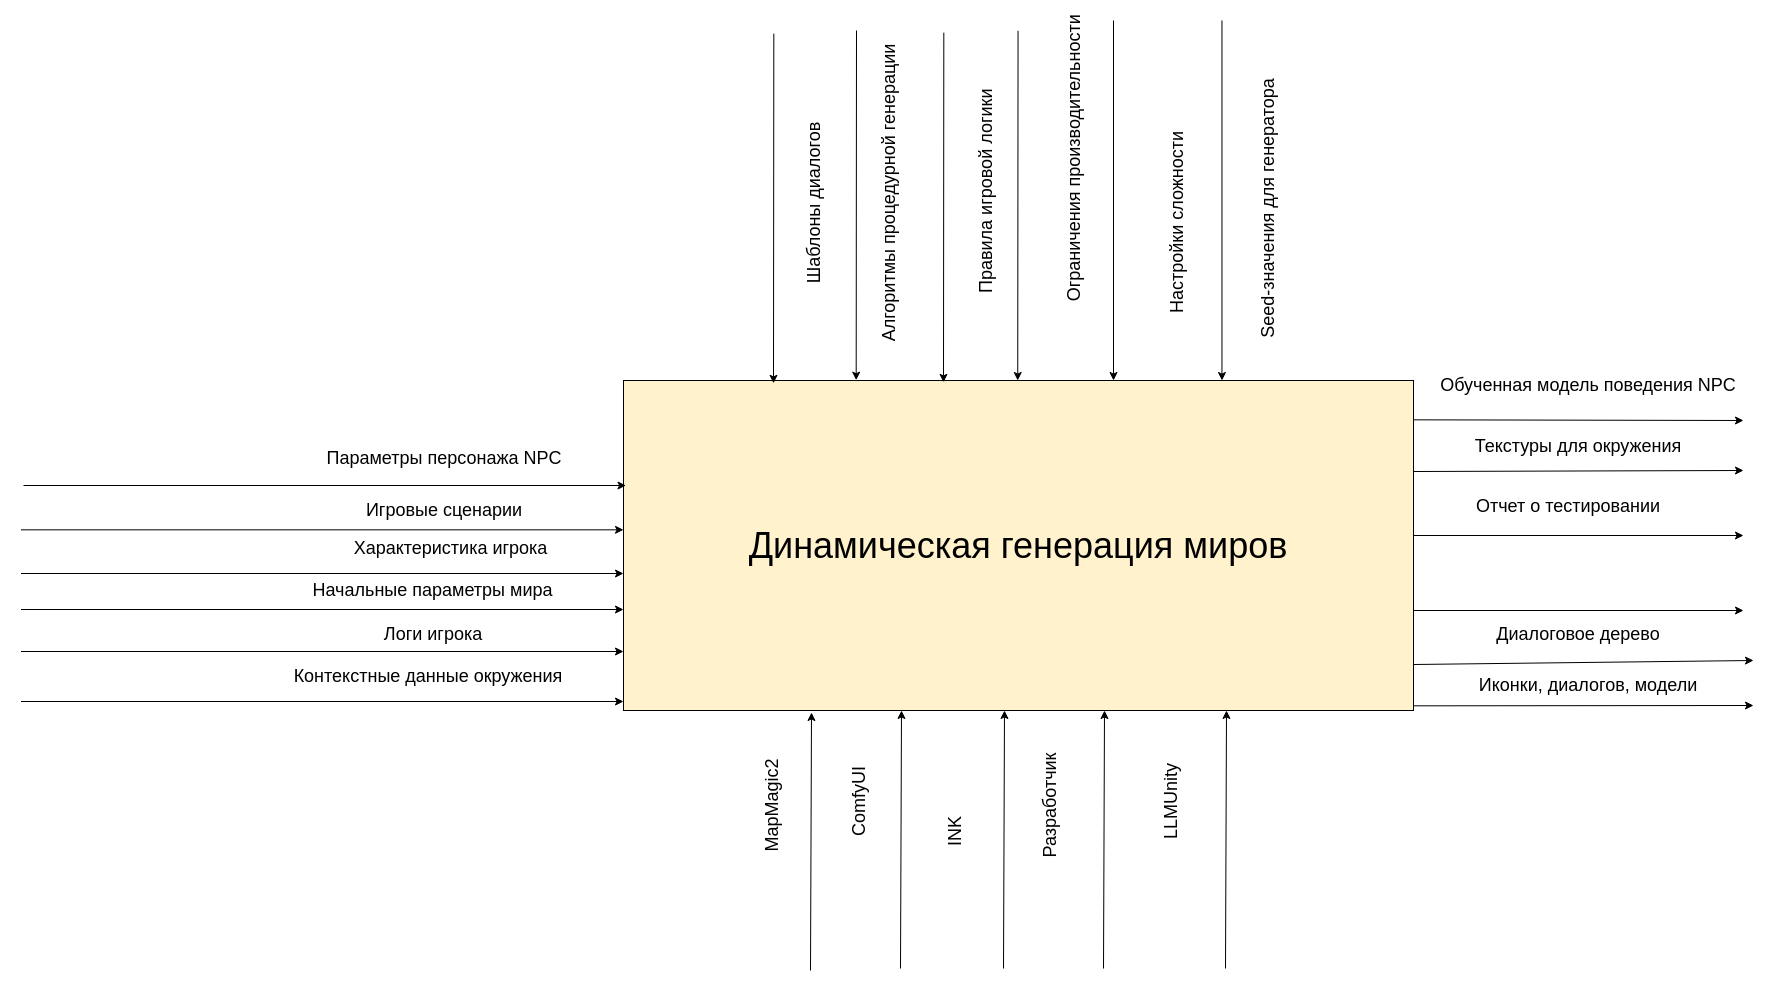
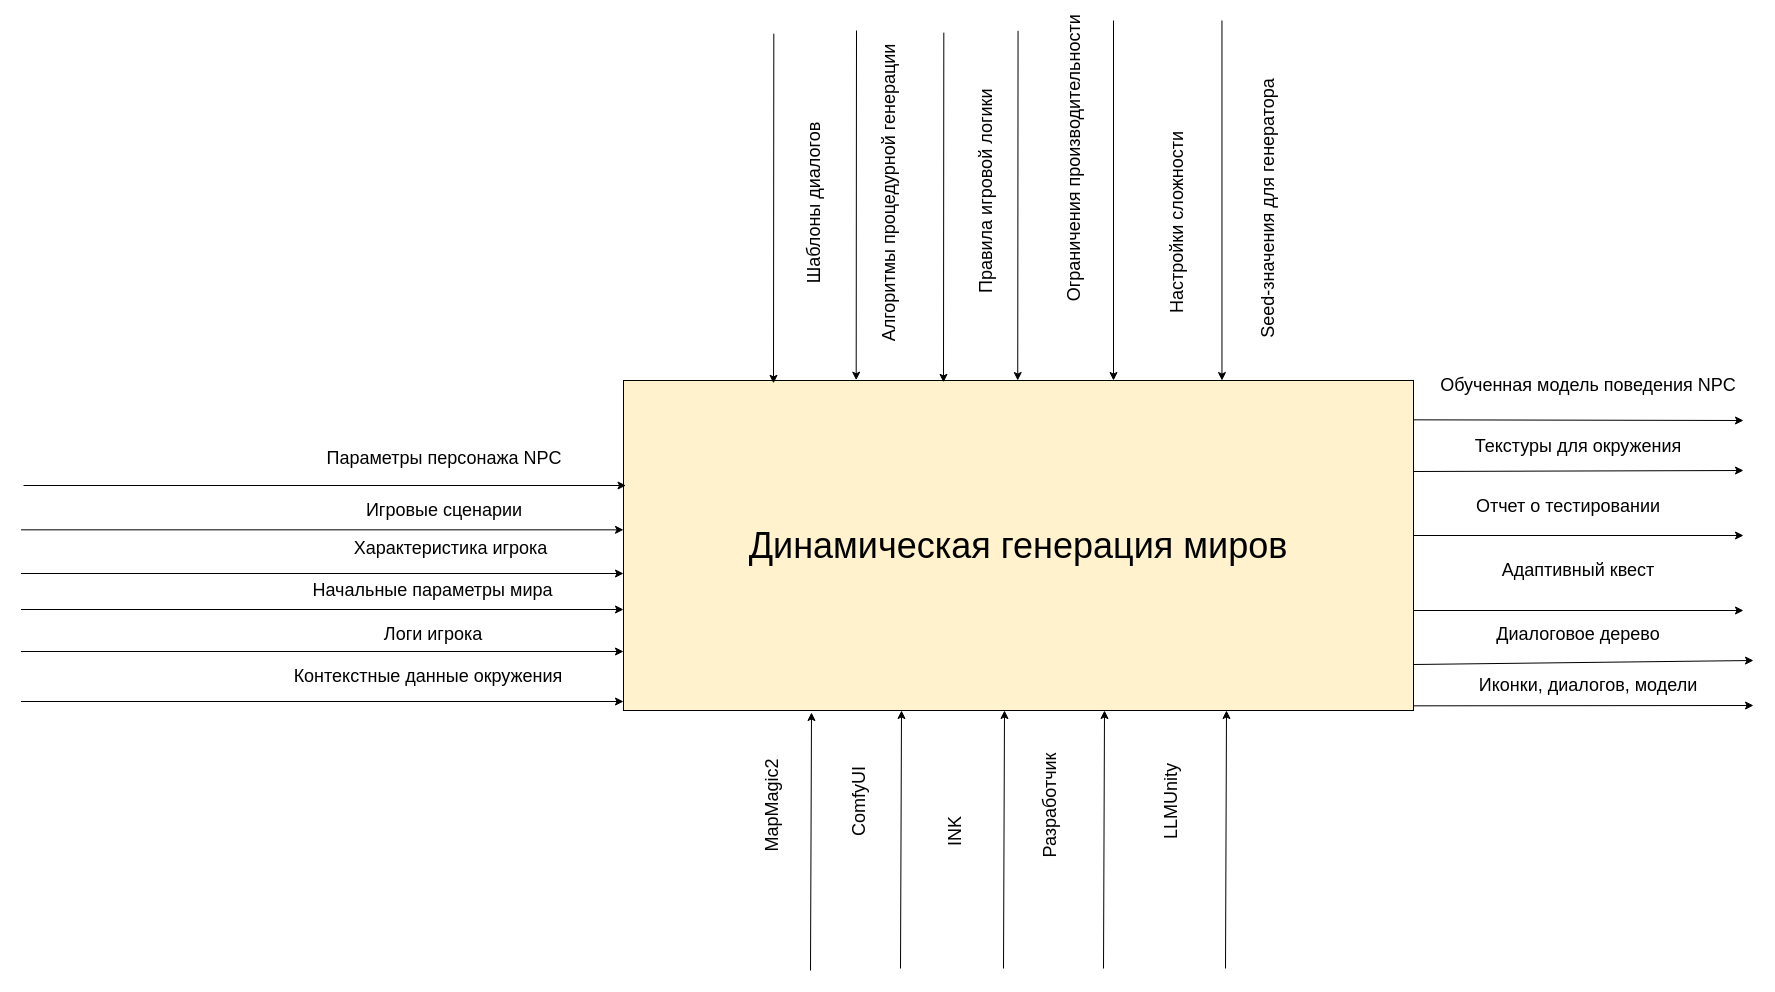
none -> (1579, 571)
